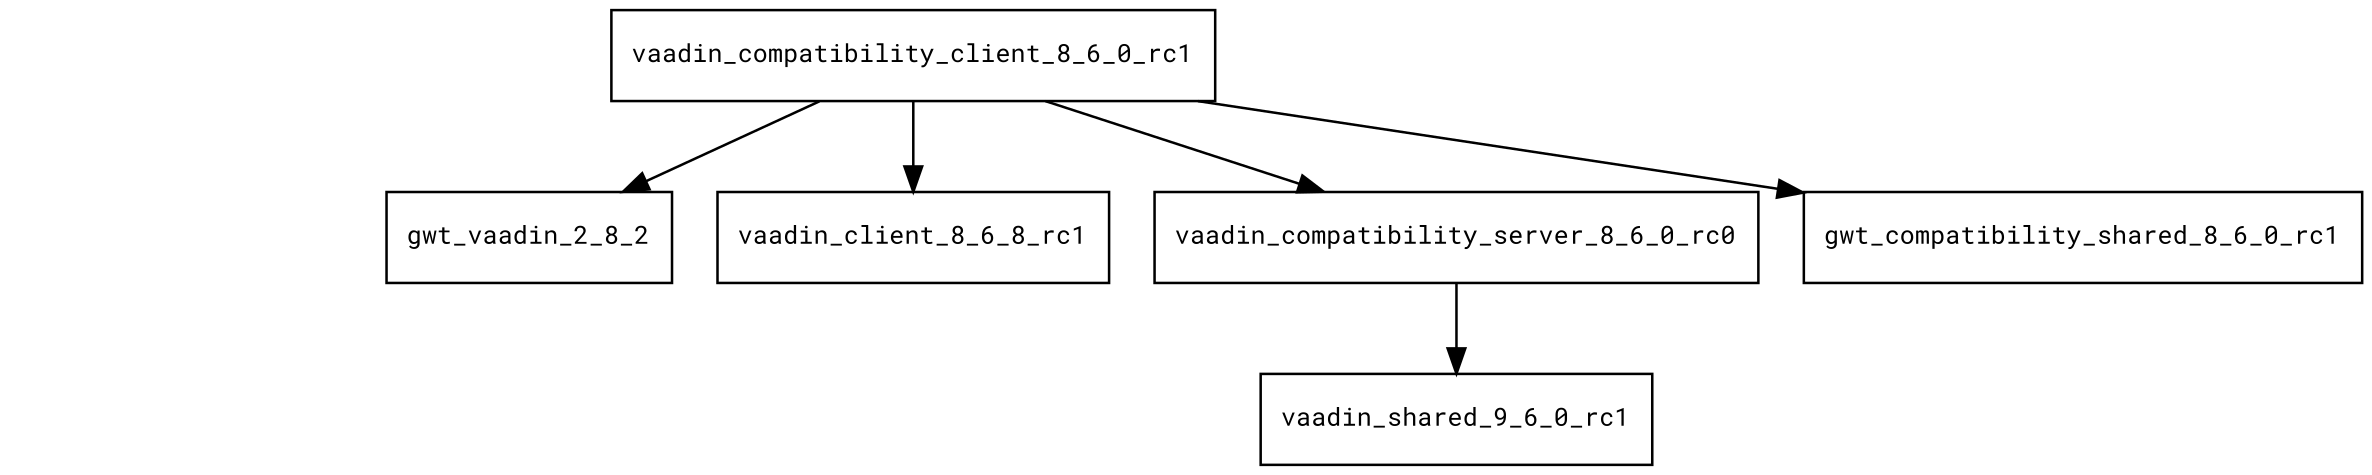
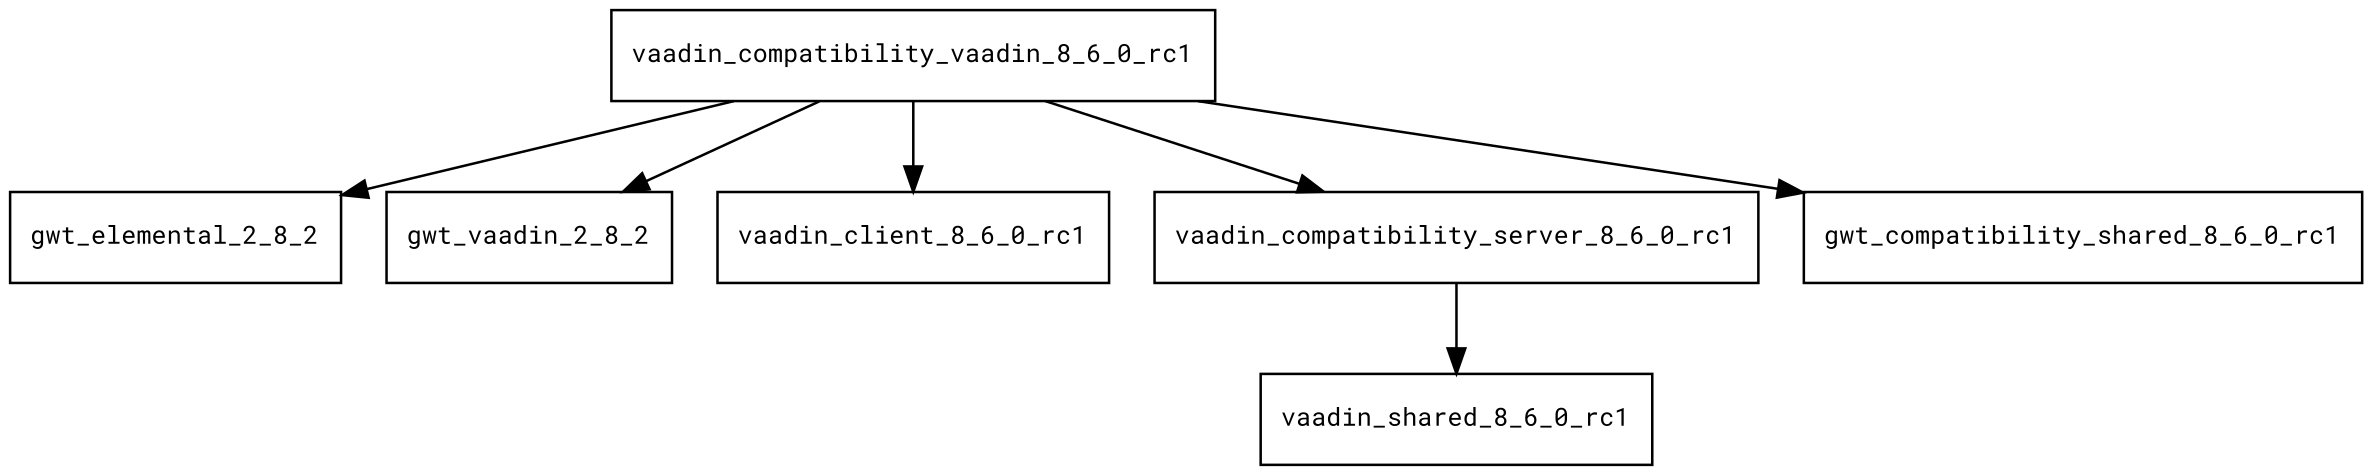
(913, 56) -> (913, 56)
none -> (176, 237)
(913, 237) -> (913, 237)
(1456, 237) -> (1456, 237)
(1456, 419) -> (1456, 419)
